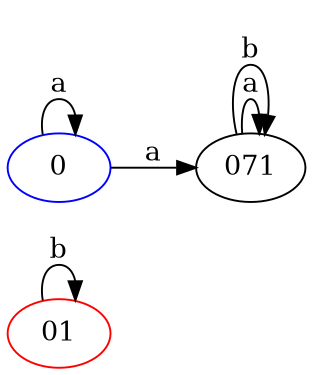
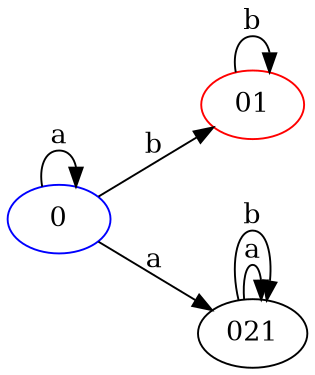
none -> (148, 167)
(251, 168) -> (253, 333)
